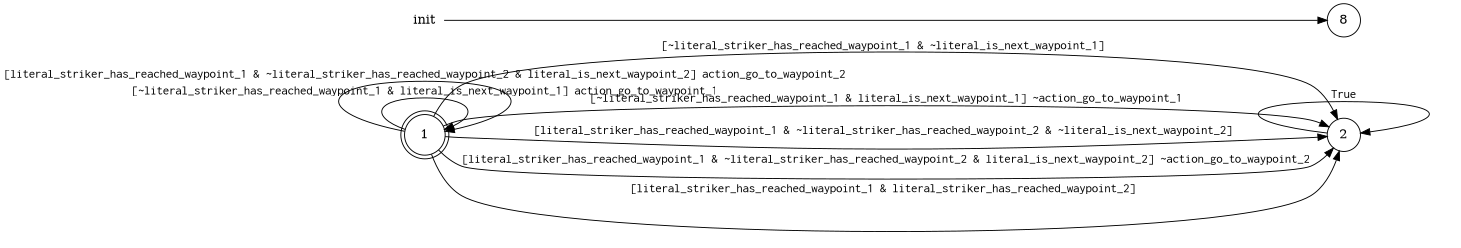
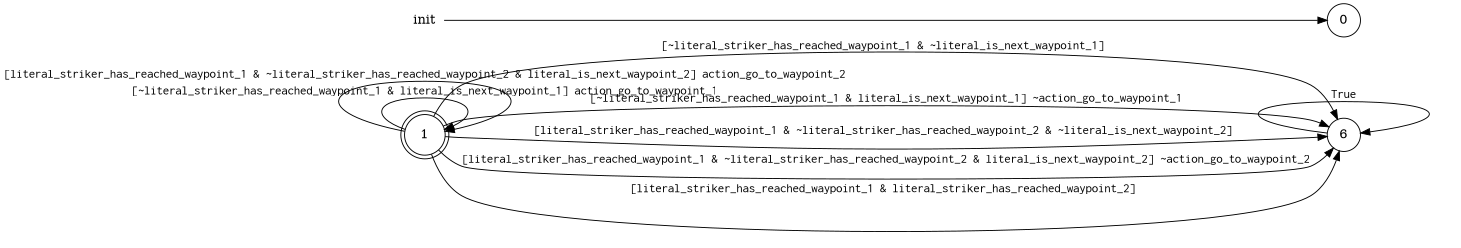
(1344, 20) -> (1344, 20)
(1344, 135) -> (1344, 135)
